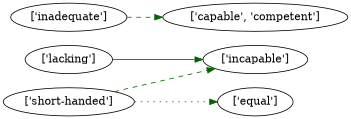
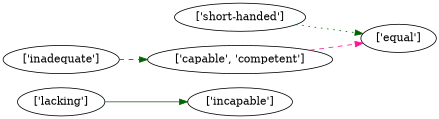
none -> (332, 47)
(161, 81) -> none
